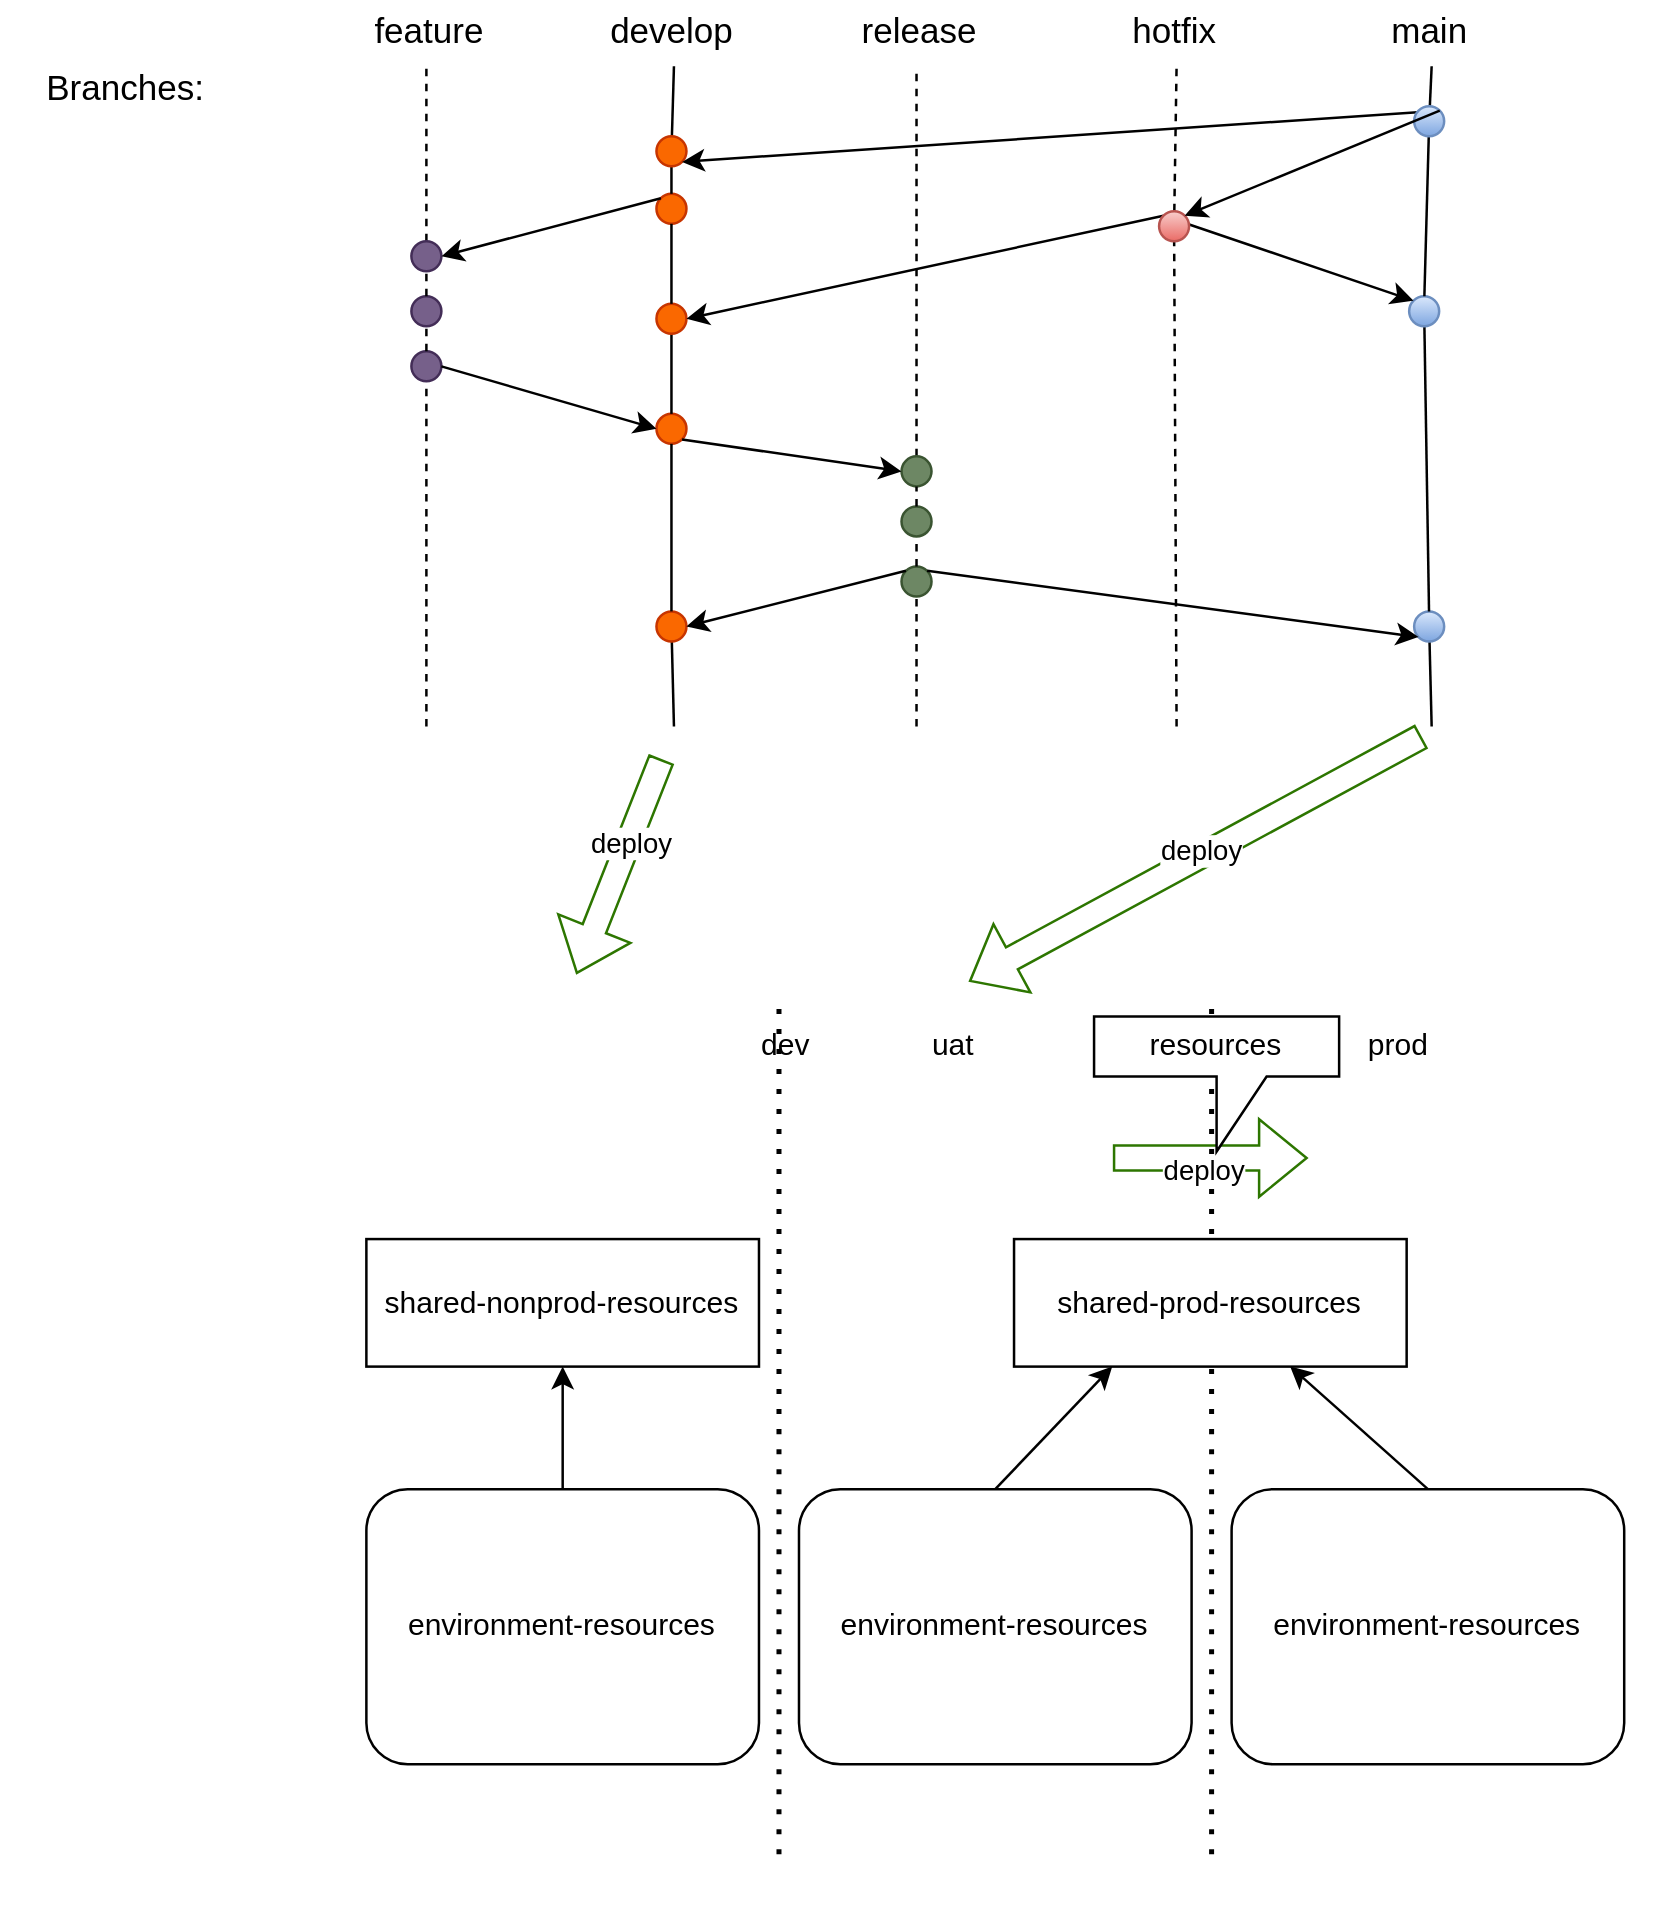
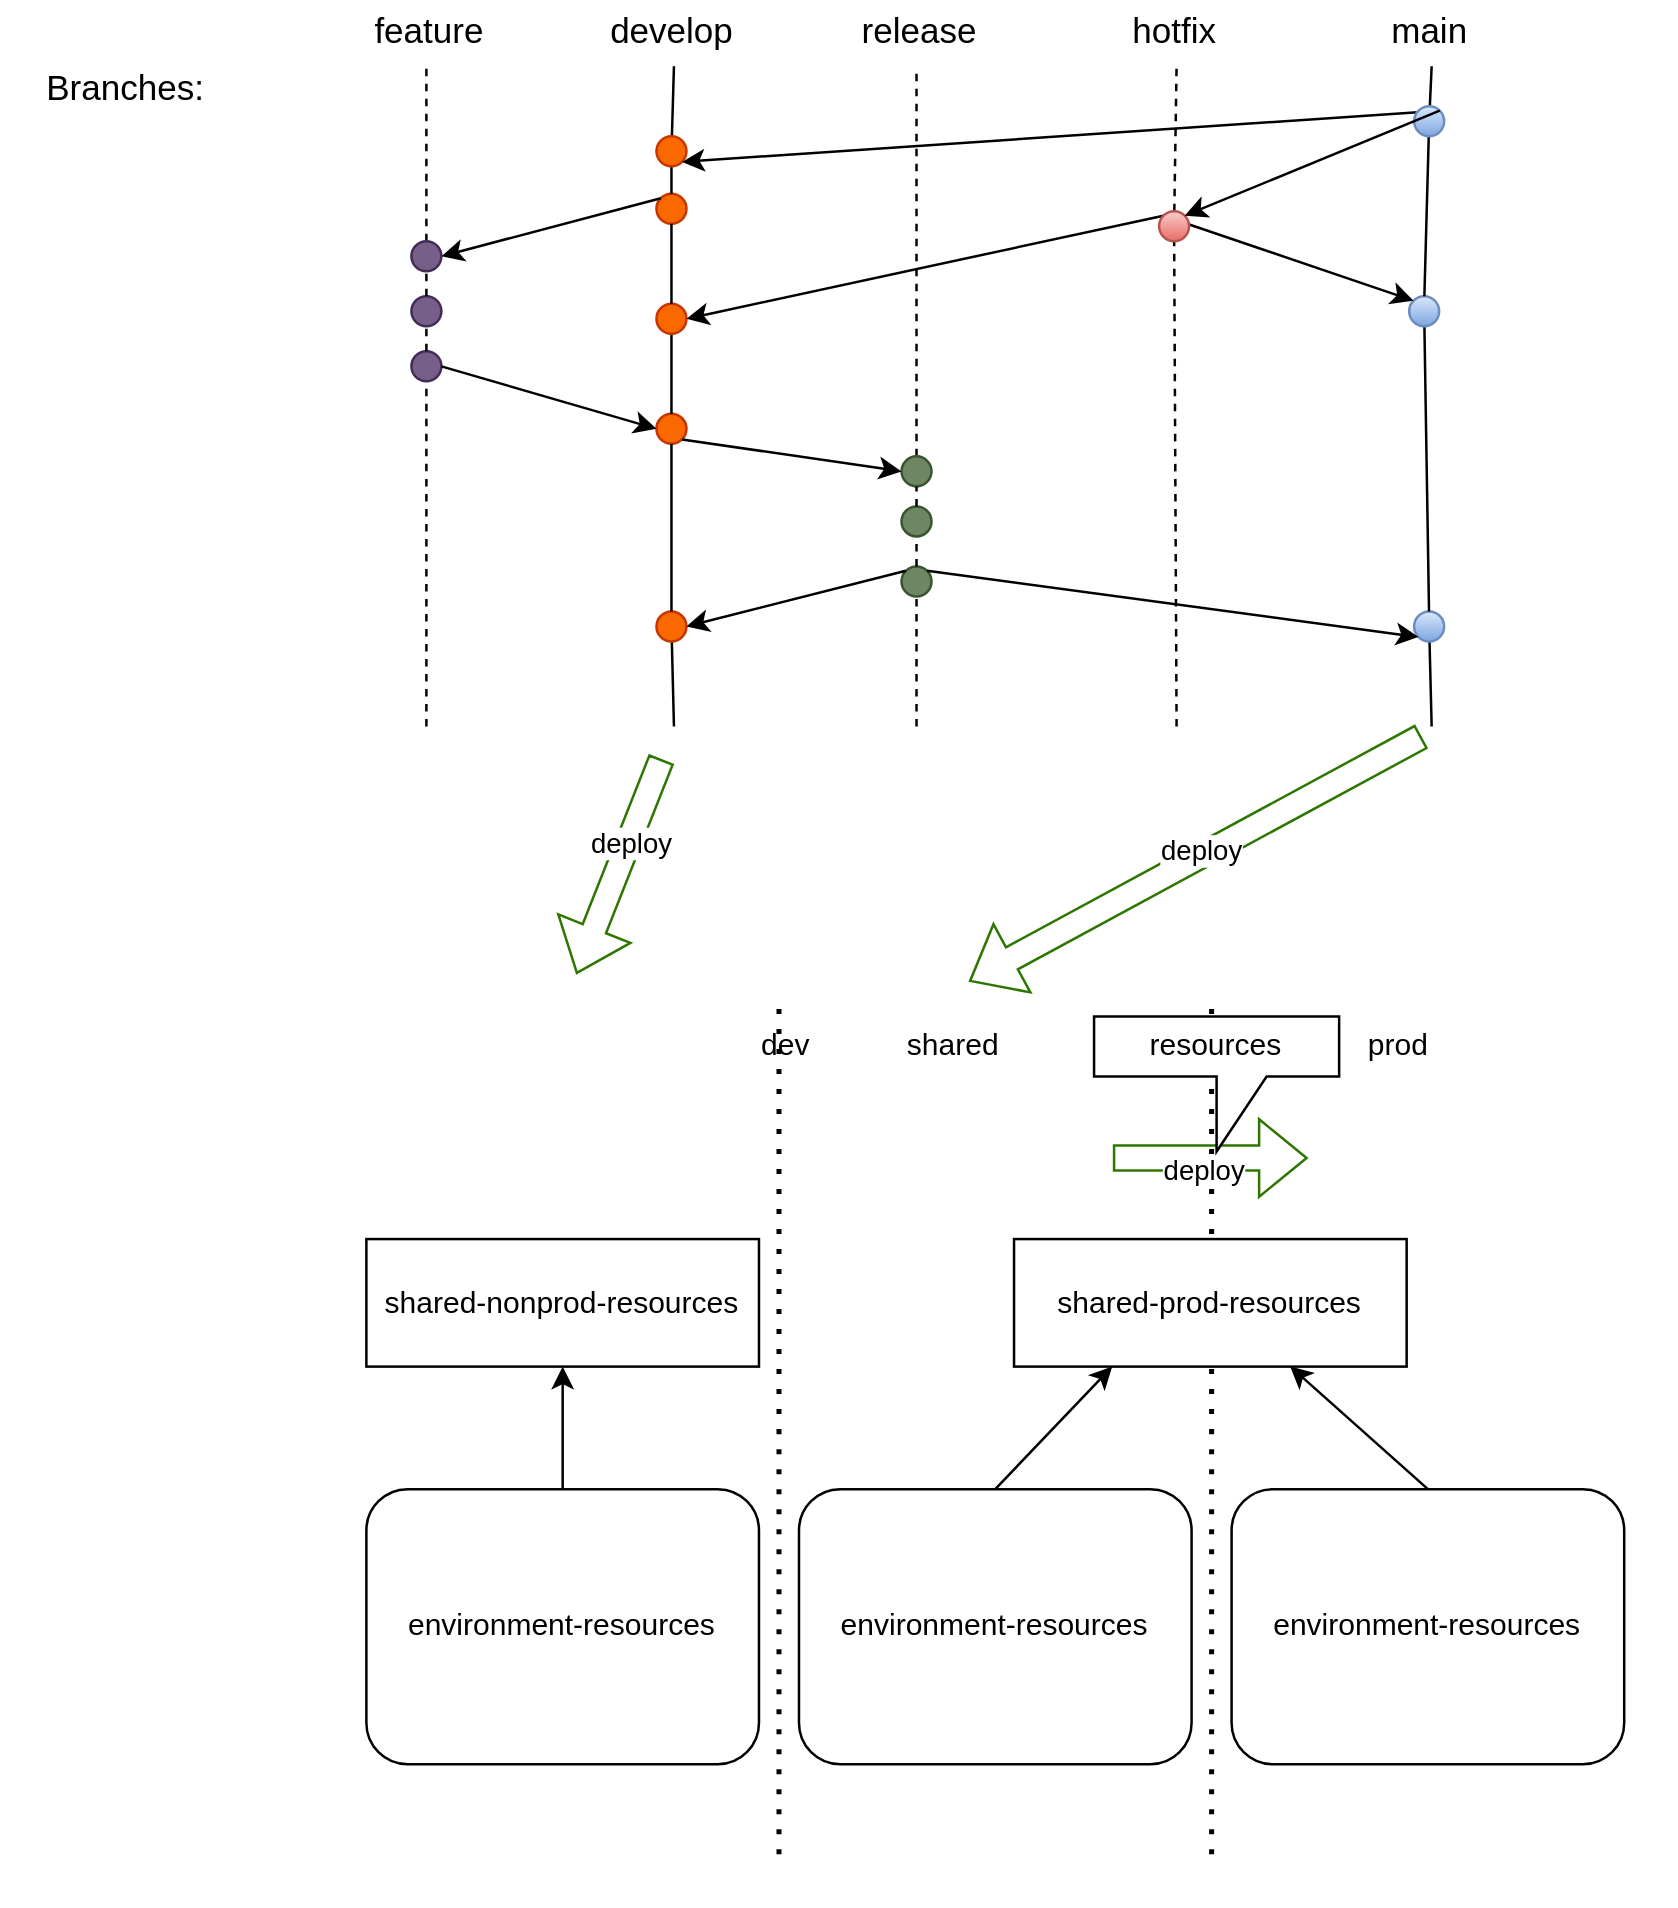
(954, 1046) -> (954, 1046)
